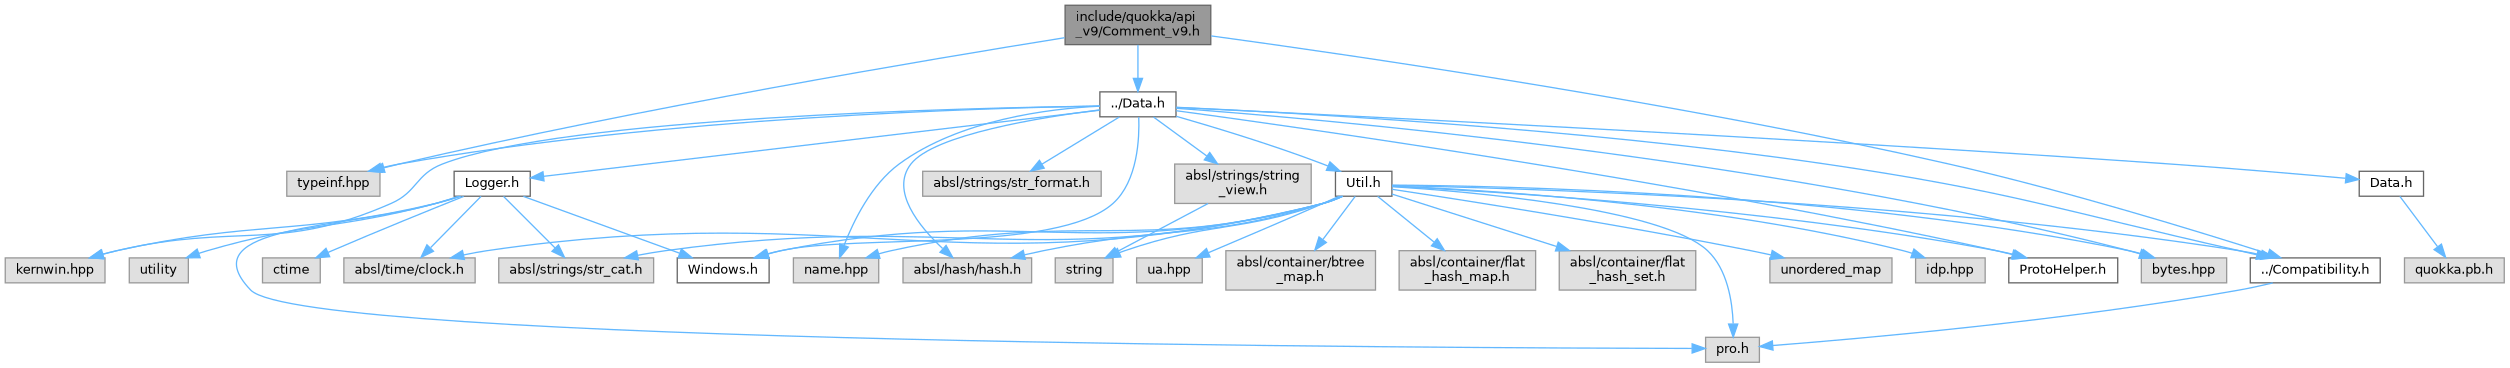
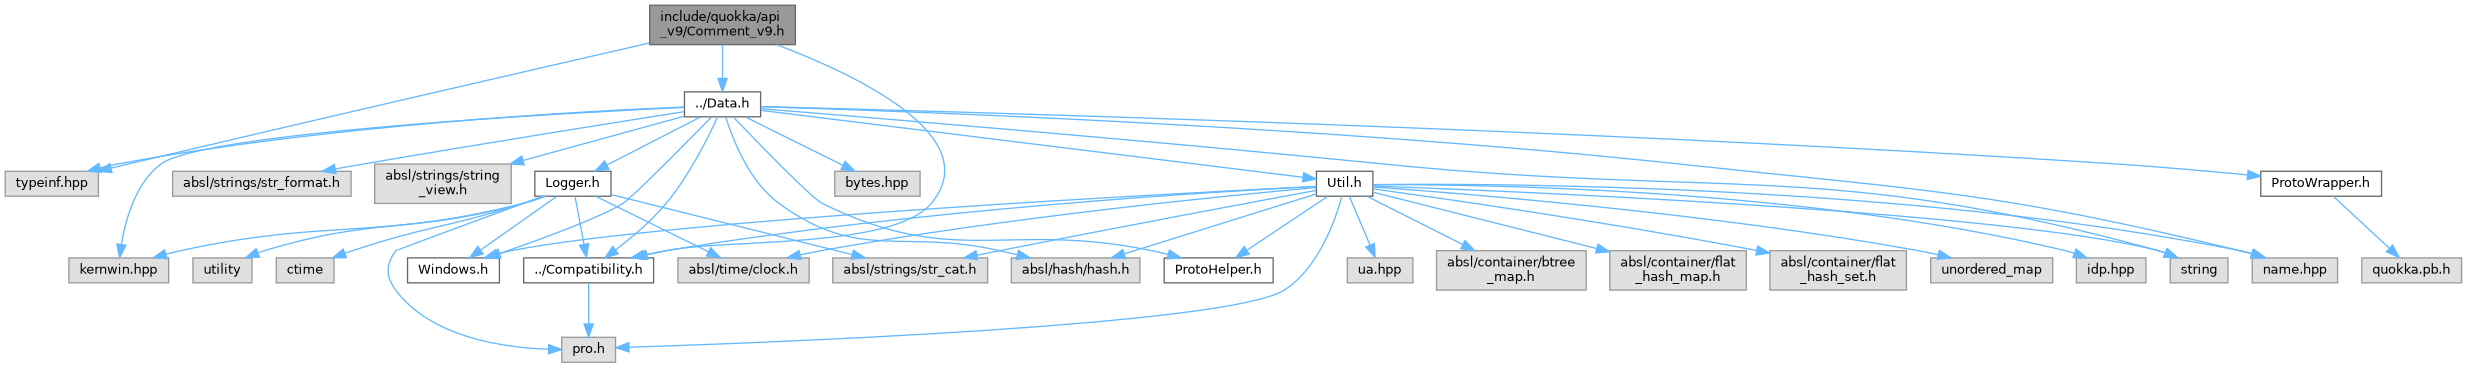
(2391, 184) -> (2321, 184)
(1769, 202) -> none
none -> (579, 216)
(1176, 220) -> (1465, 171)
